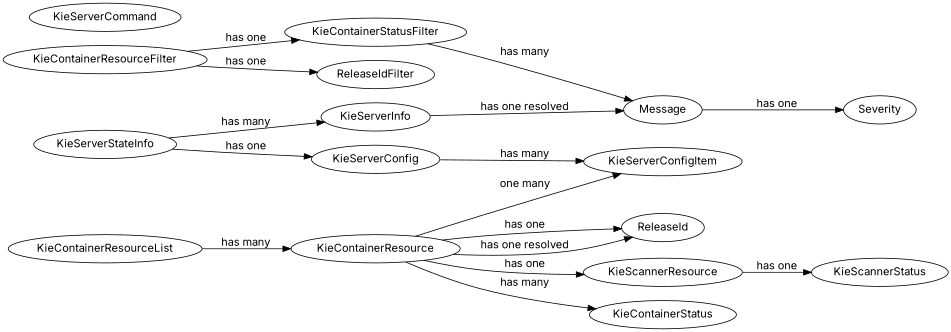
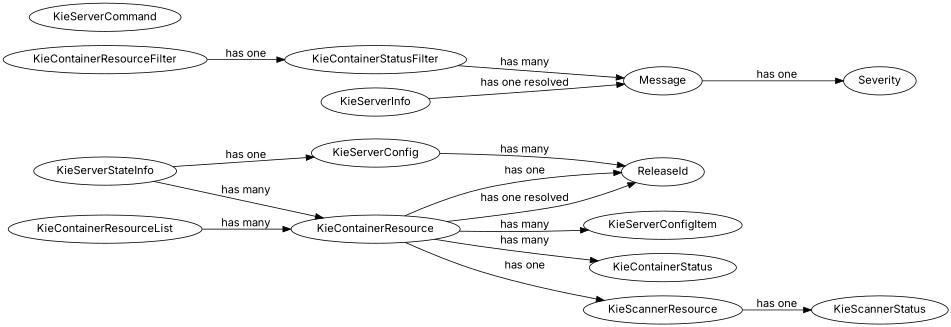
(376, 75) -> none
(243, 130) -> (235, 199)
(508, 160) -> (529, 157)
(525, 184) -> (525, 225)
